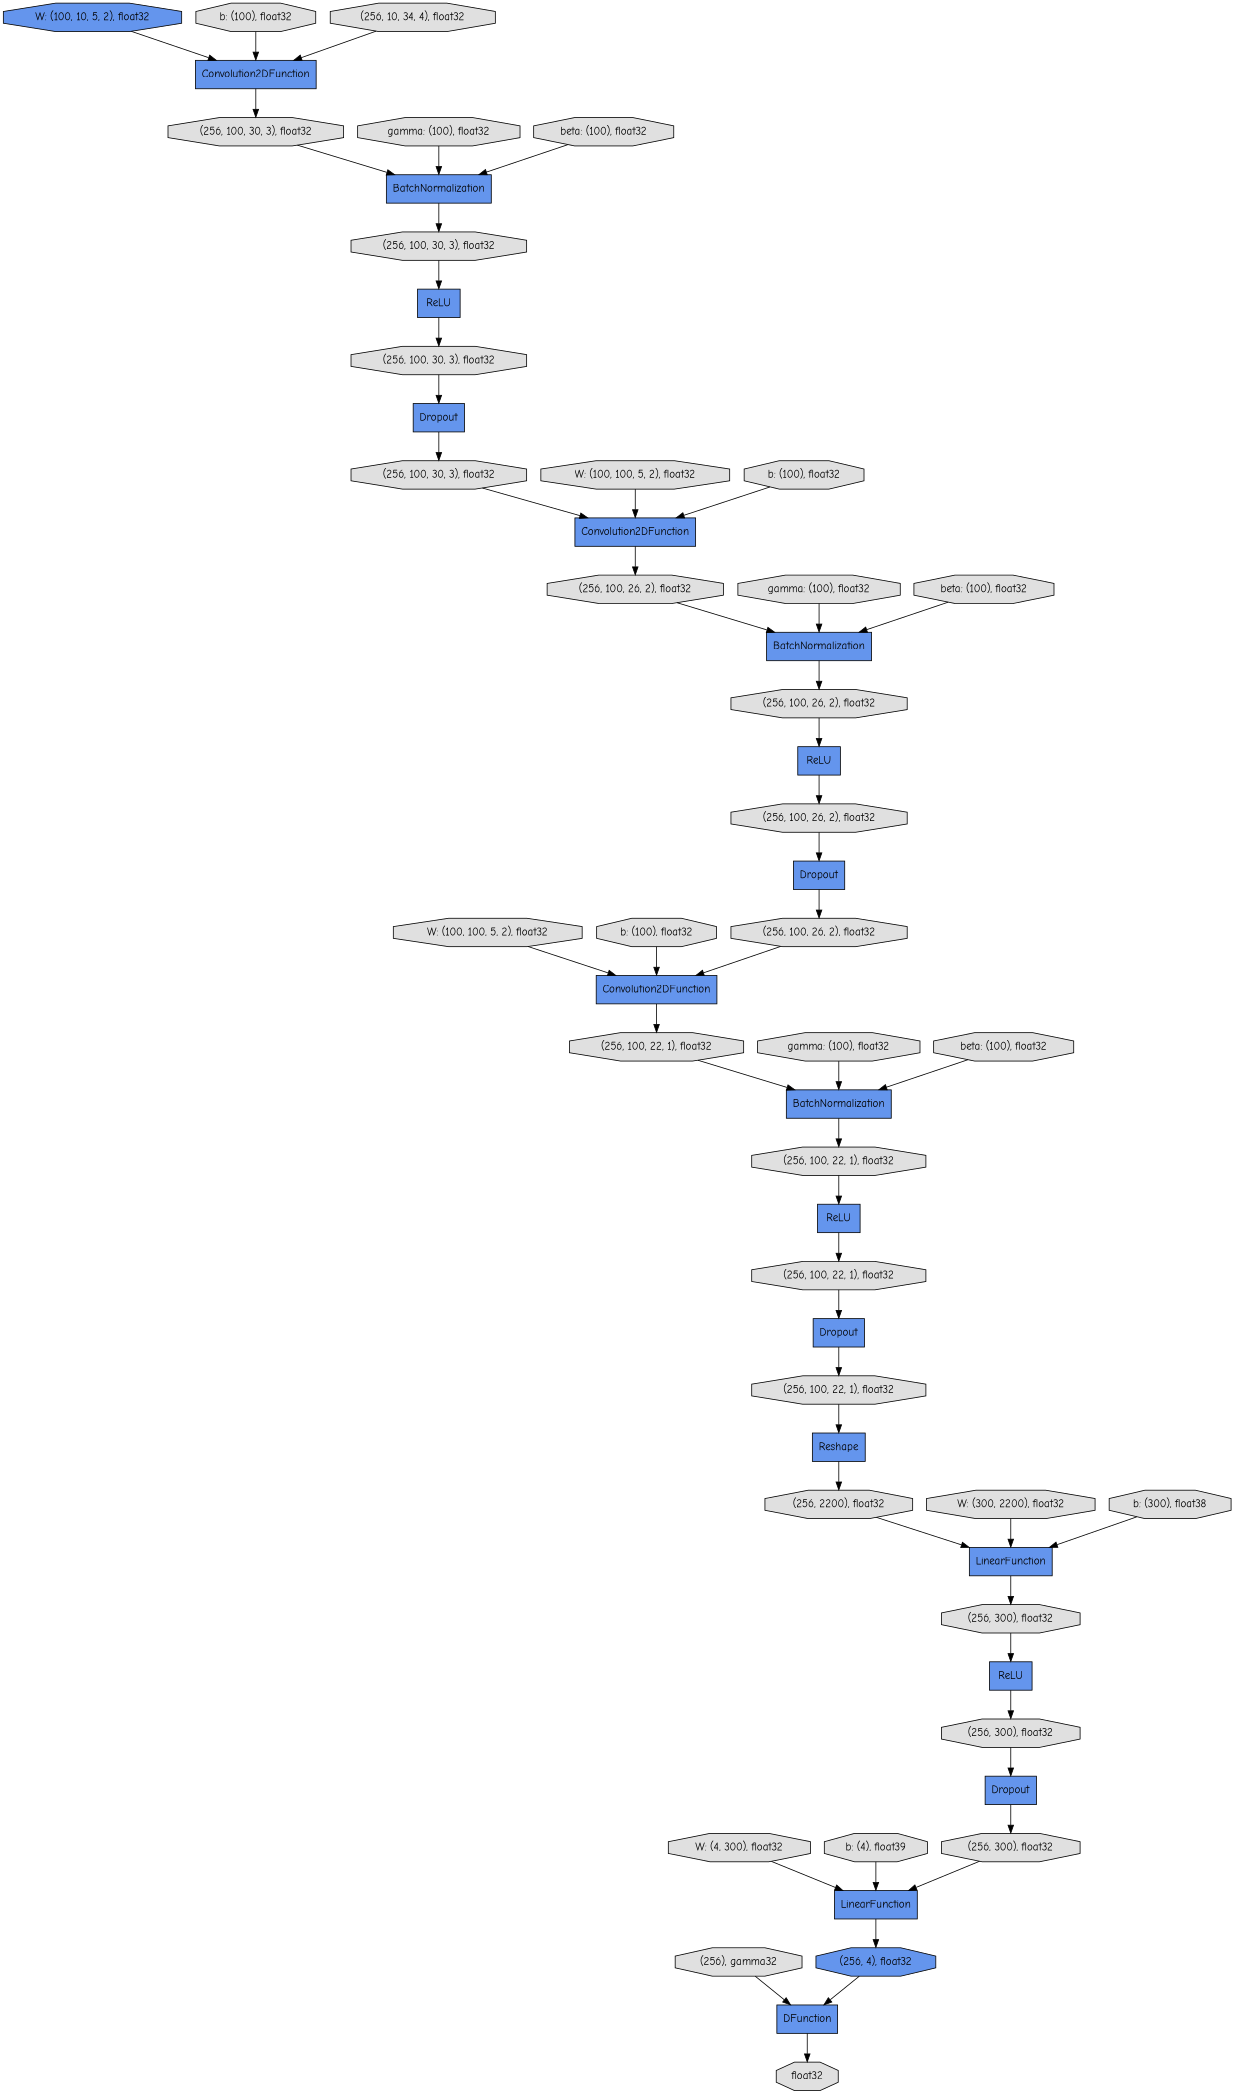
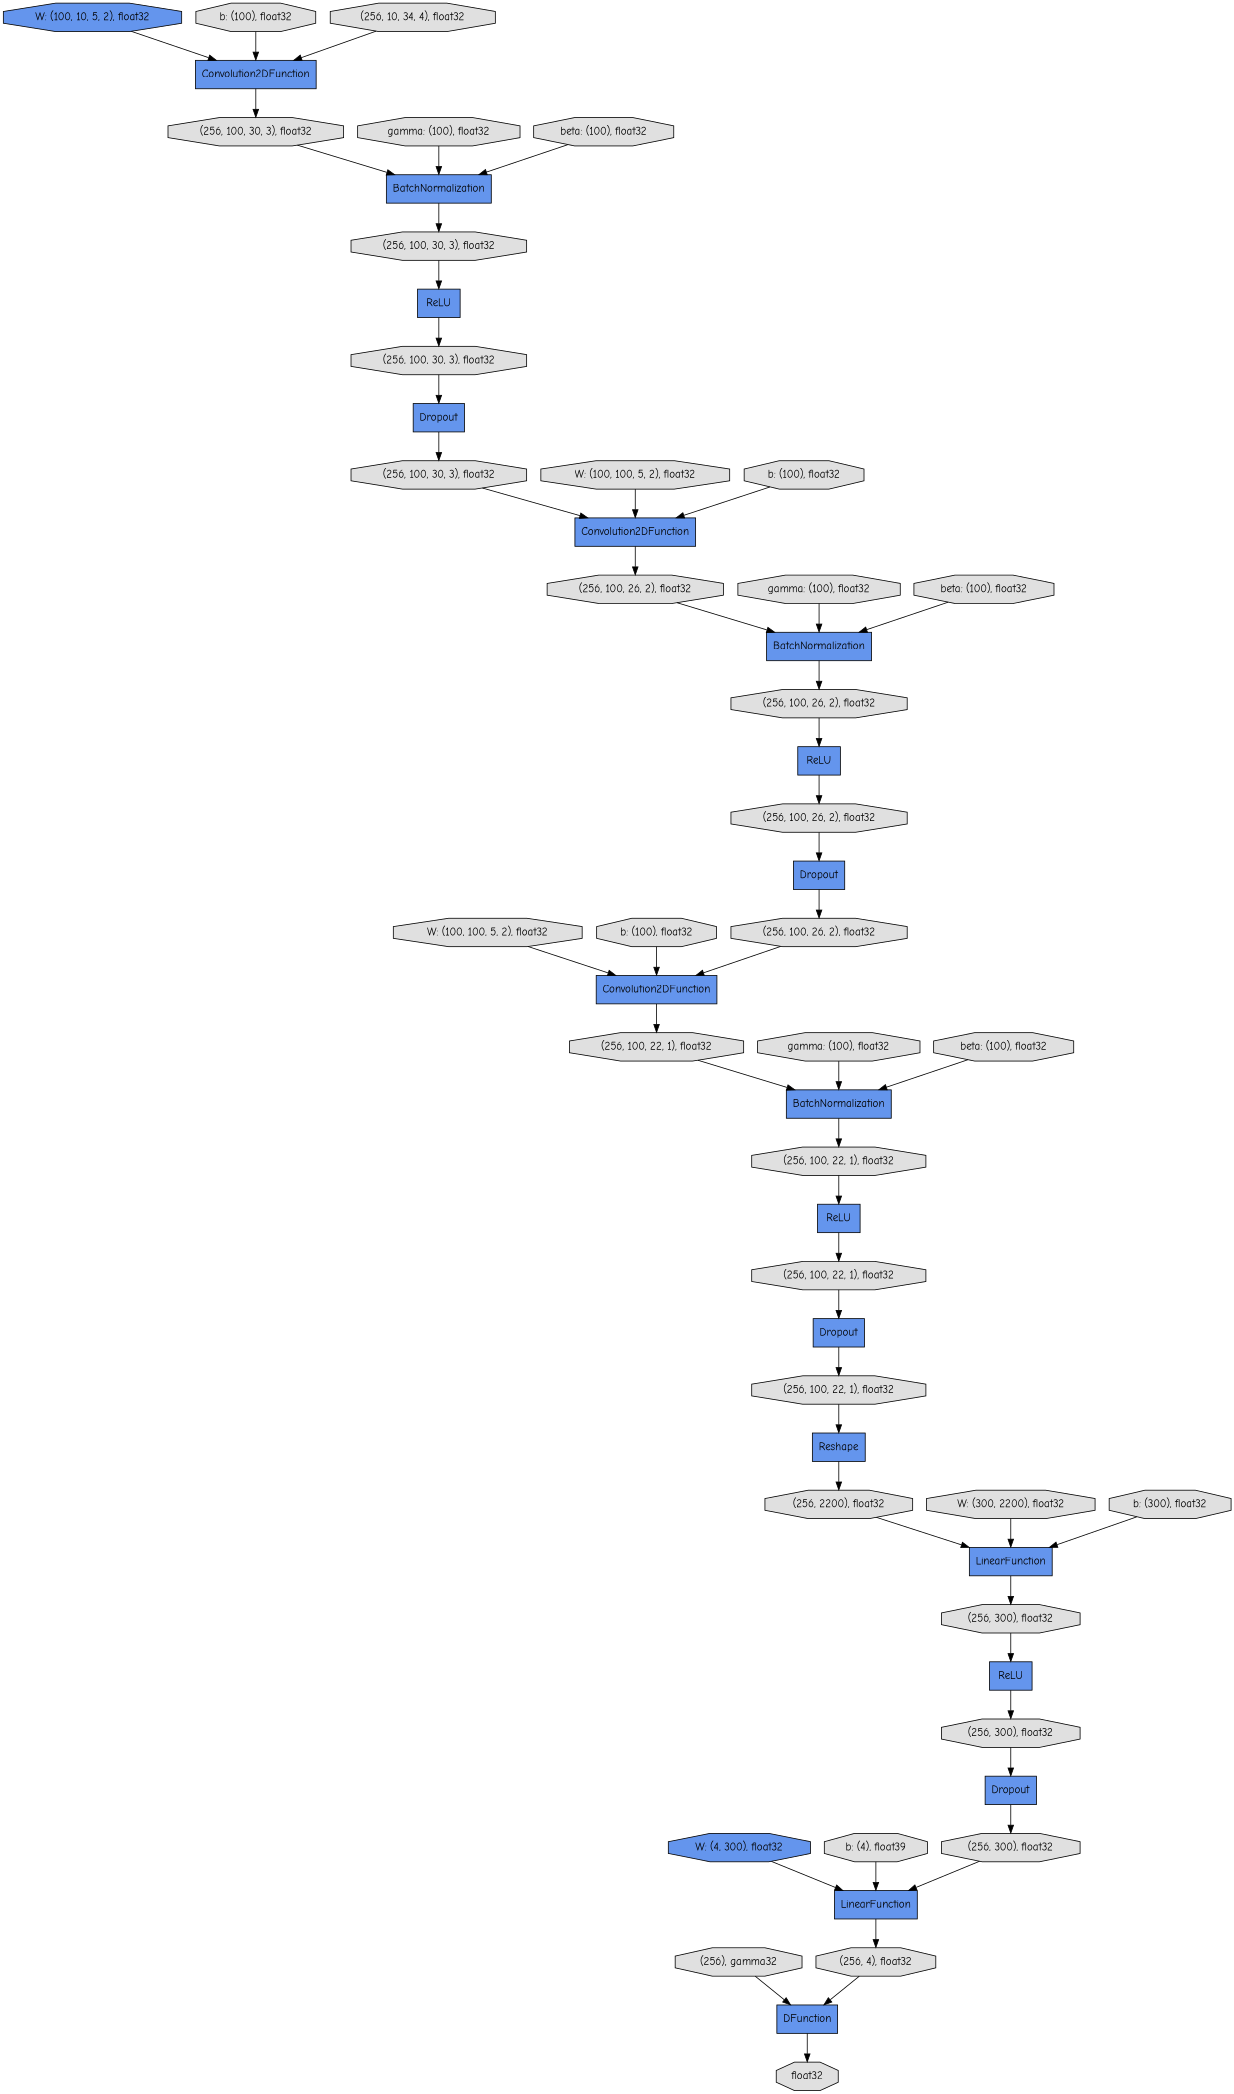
(1170, 1504) -> (1170, 1504)
(739, 1848) -> (739, 1848)
(876, 1962) -> (876, 1962)
